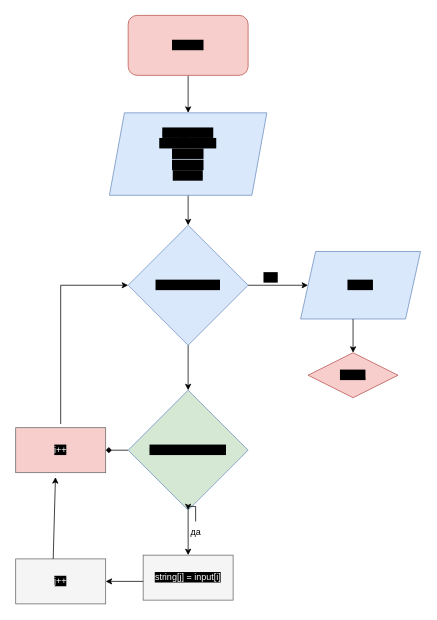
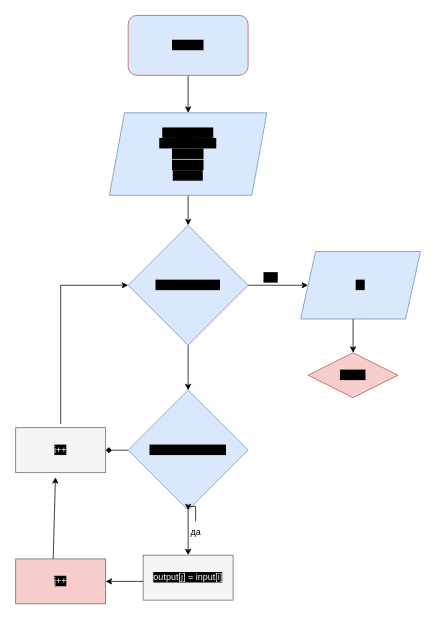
(188, 45) -> (188, 45)
(360, 285) -> (360, 285)
(60, 450) -> (60, 450)
(188, 450) -> (188, 450)
(188, 578) -> (188, 578)
(60, 582) -> (60, 582)
